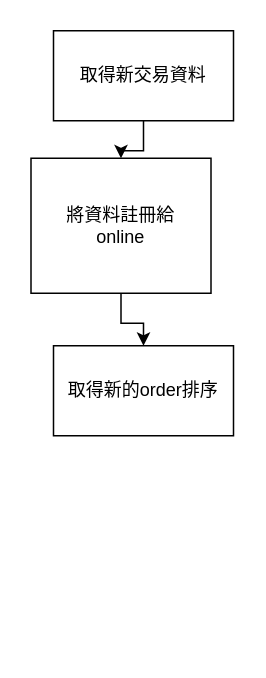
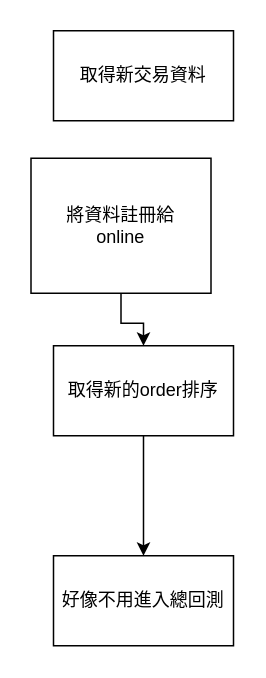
(143, 148) -> none
none -> (143, 491)
none -> (143, 601)
